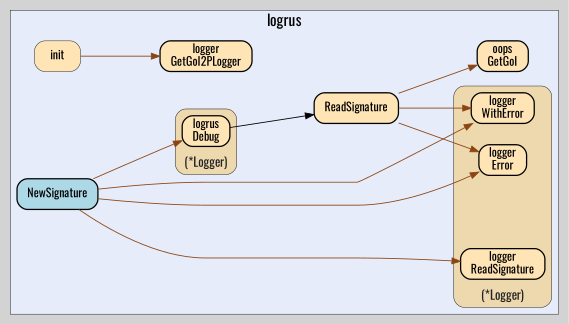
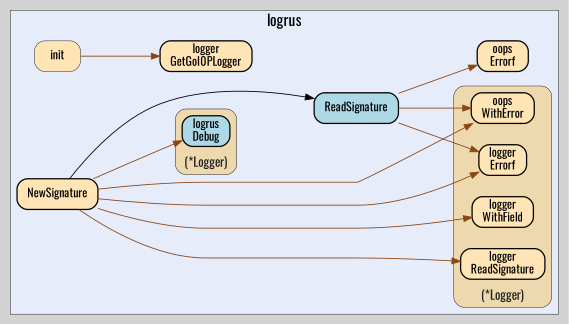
(206, 56) -> (206, 56)
(503, 56) -> (503, 56)
(356, 108) -> (356, 108)
(503, 108) -> (503, 108)
(268, 122) -> (174, 100)
(206, 131) -> (206, 131)
(503, 160) -> (503, 160)
(57, 194) -> (57, 194)
none -> (503, 212)
